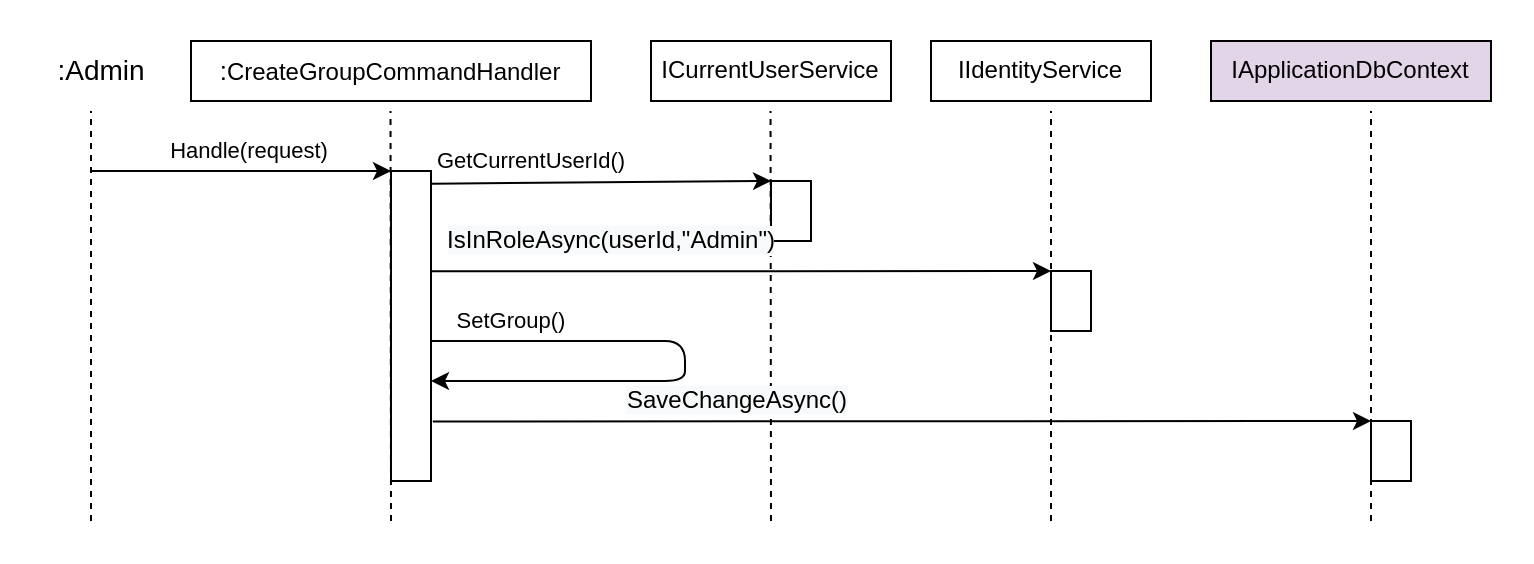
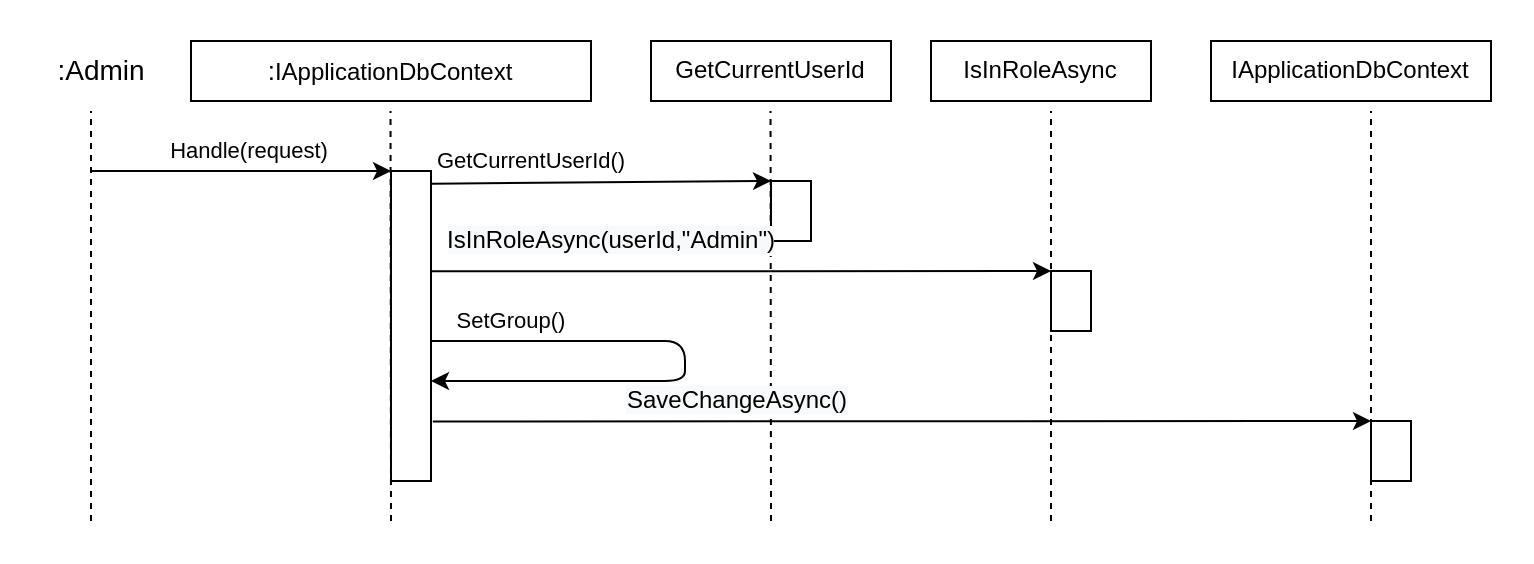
(391, 71) -> (391, 71)
(771, 71) -> (771, 71)
(1041, 71) -> (1041, 71)
(1351, 71) -> (1351, 71)
